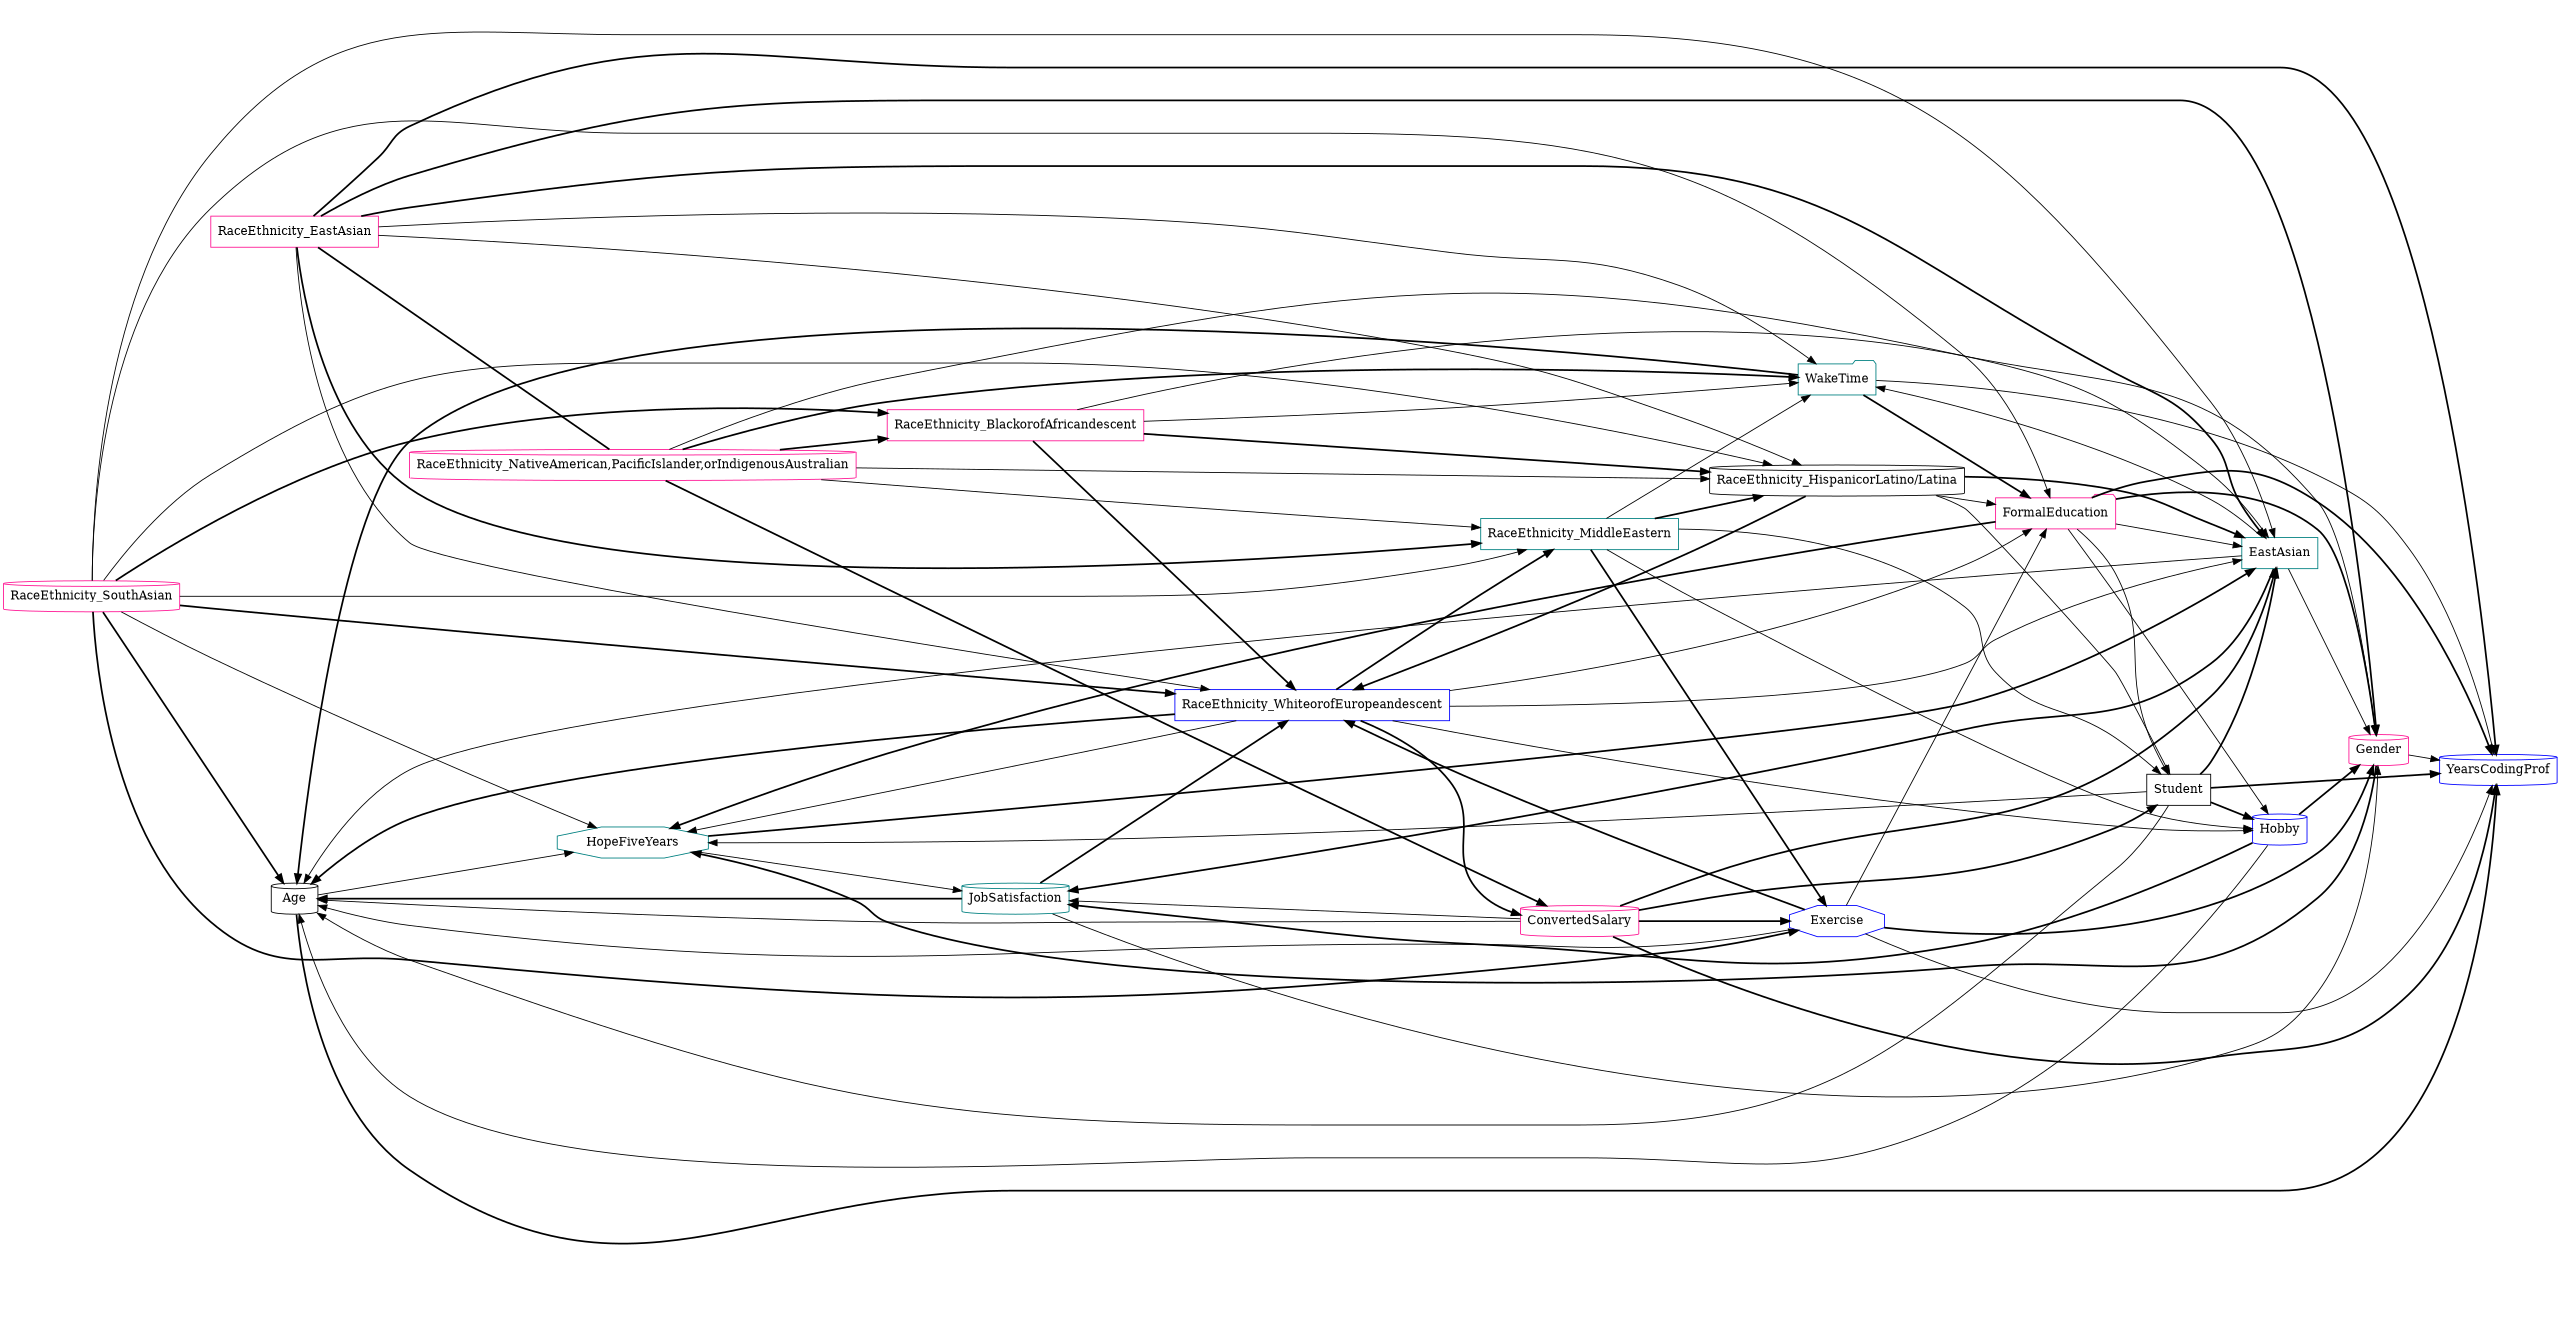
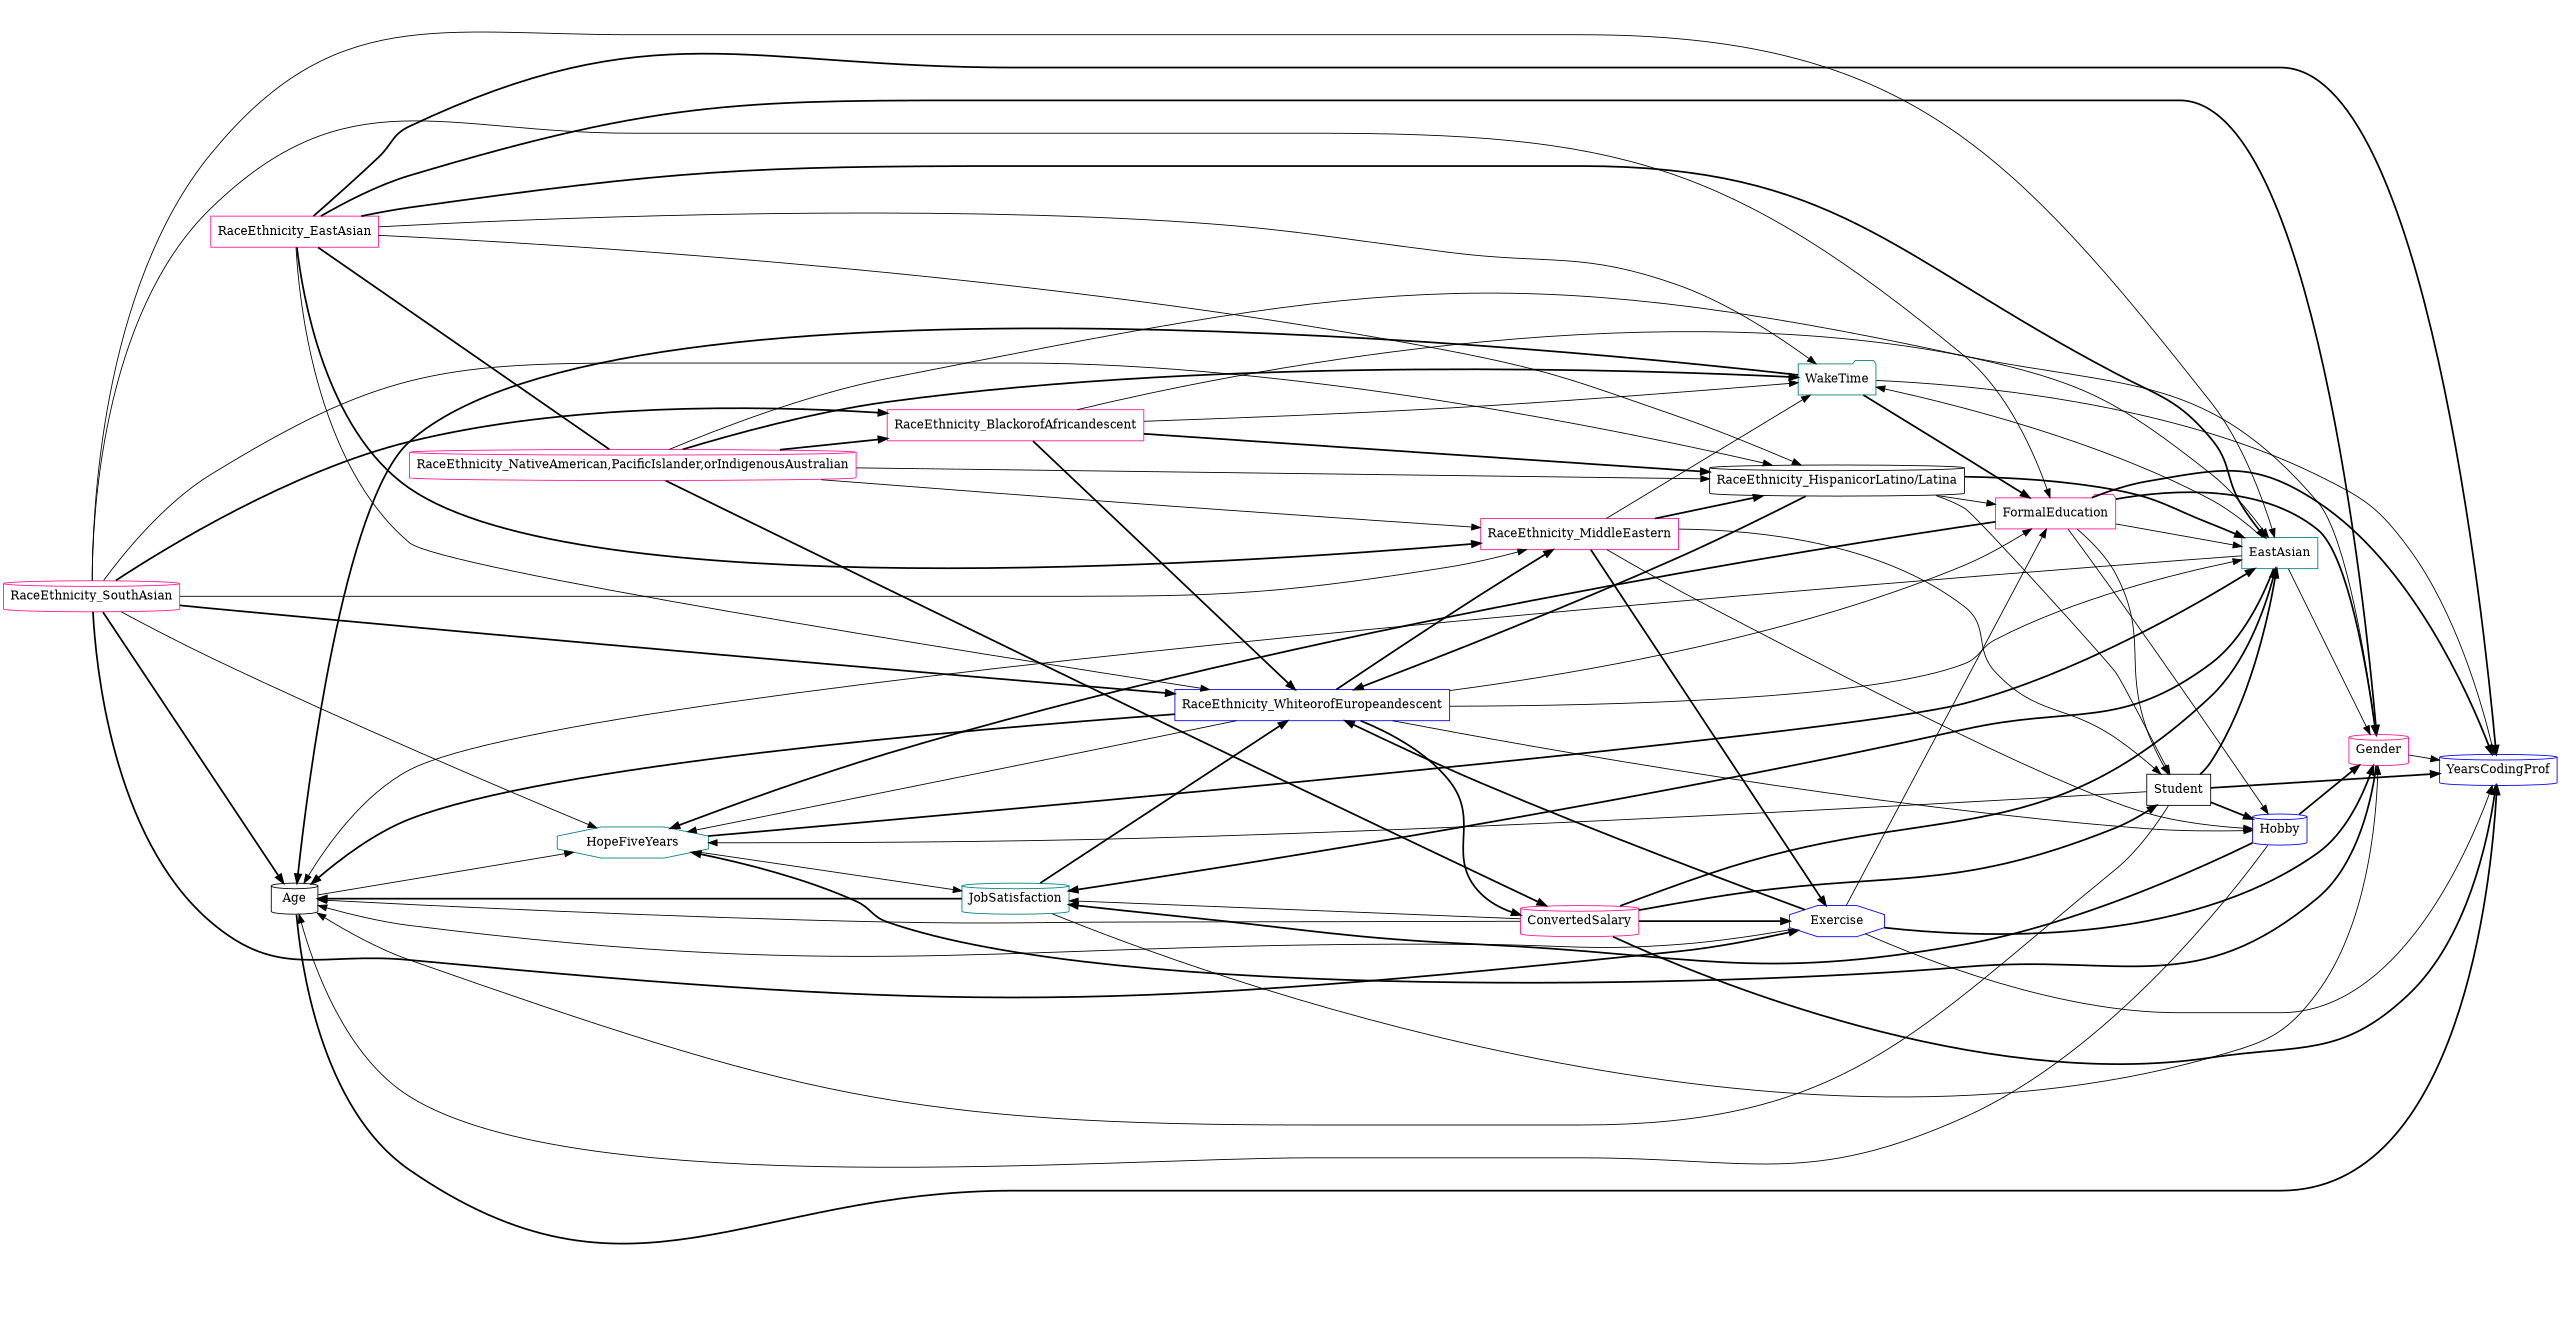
(1580, 534) -> (1580, 534)
